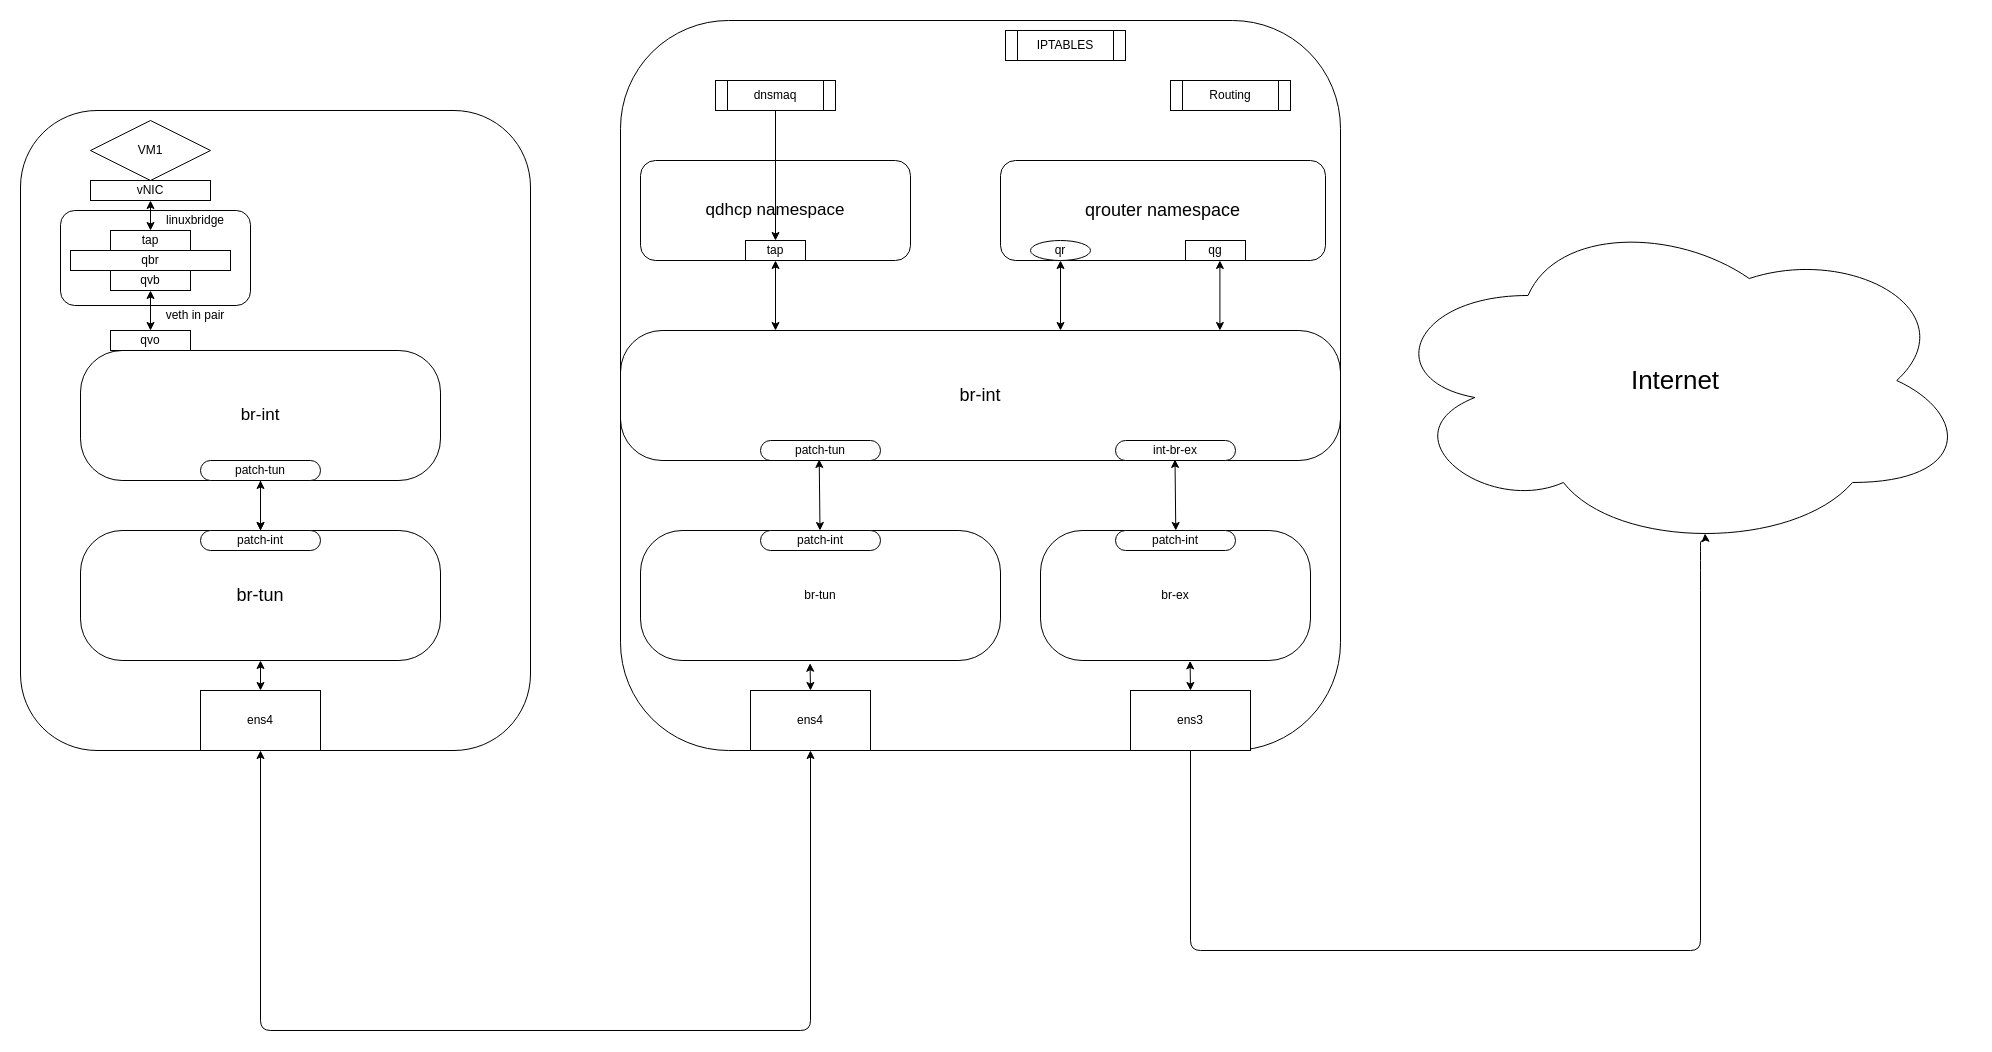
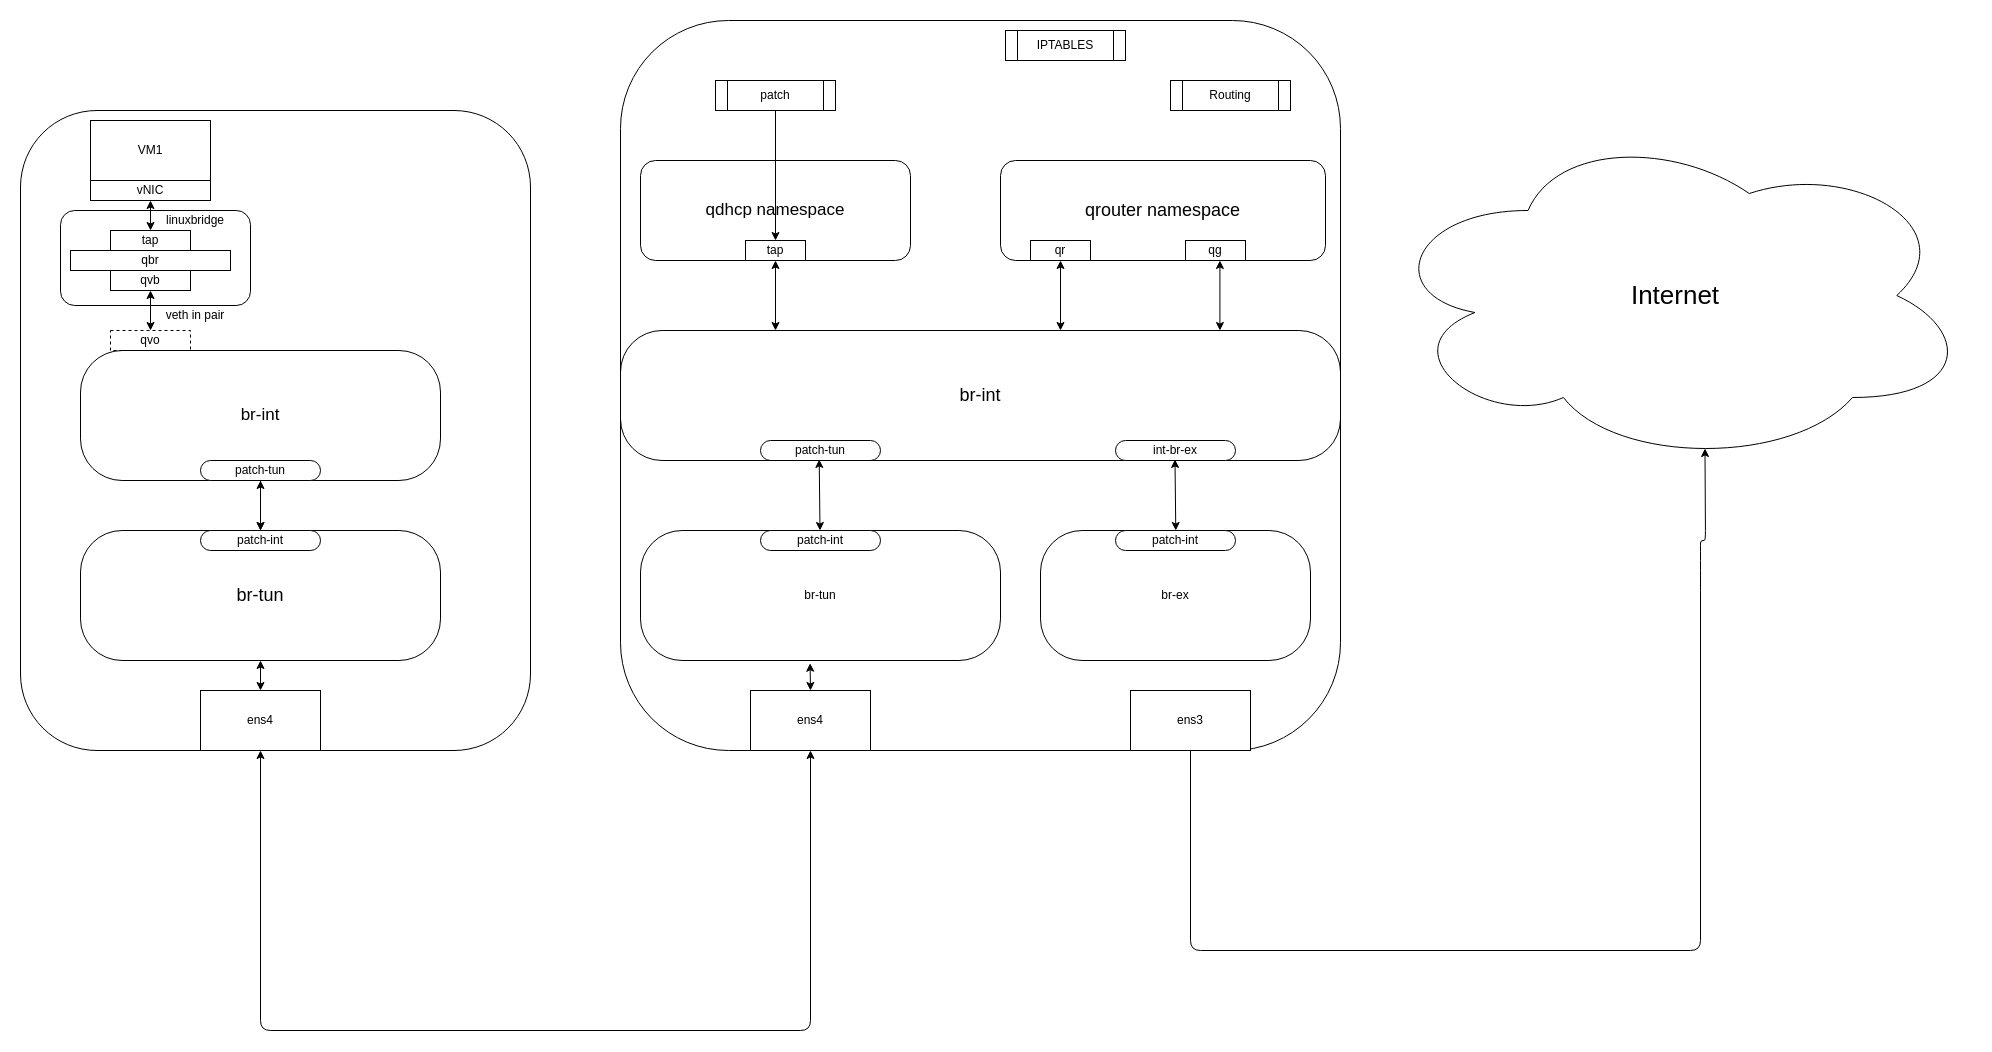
(776, 96) -> (776, 96)
(151, 151) -> (151, 151)
(1061, 251) -> (1061, 251)
(151, 341) -> (151, 341)
(1676, 381) -> (1676, 296)
(1190, 676) -> none
